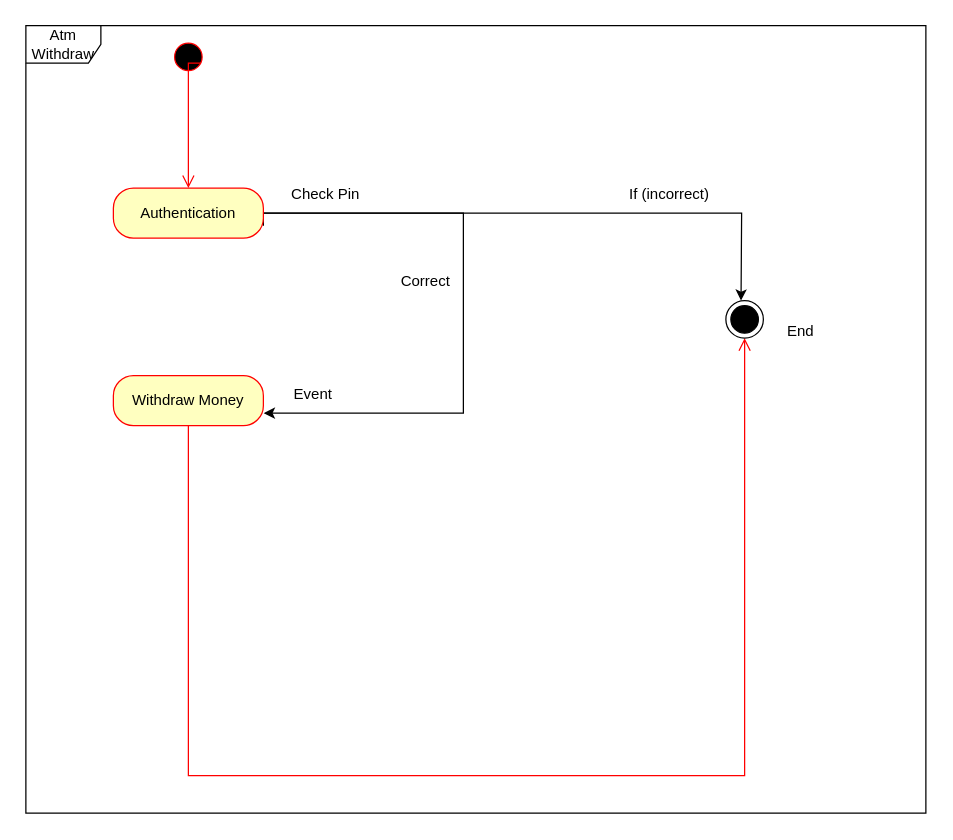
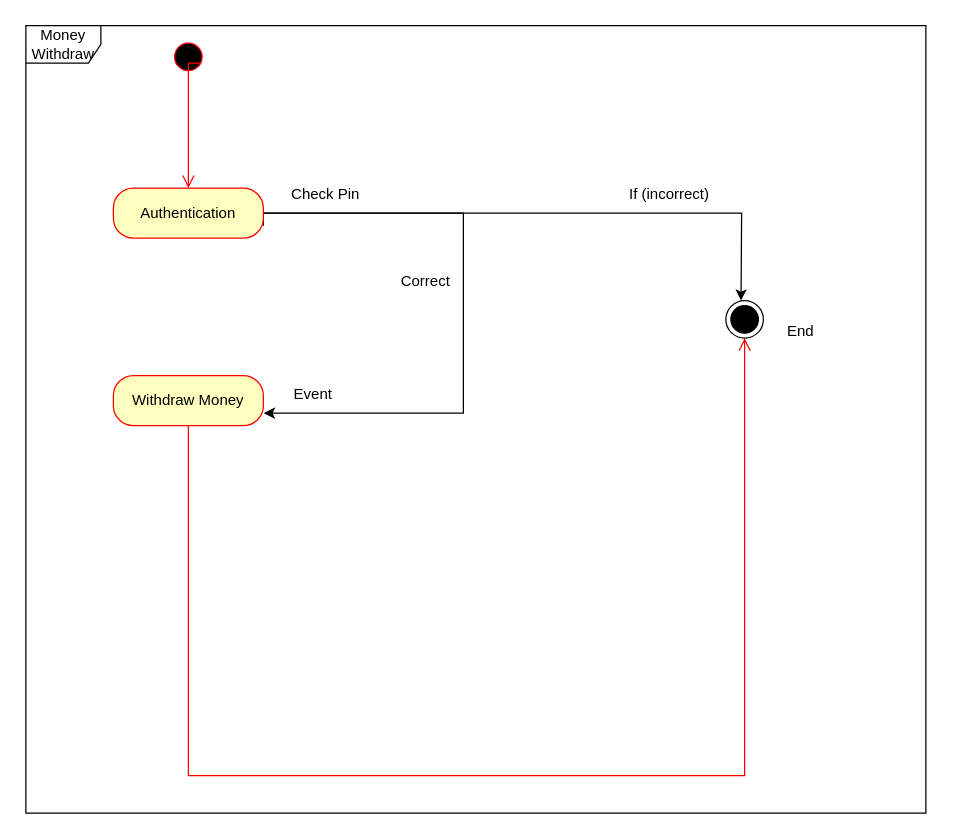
(63, 44) -> (63, 44)
